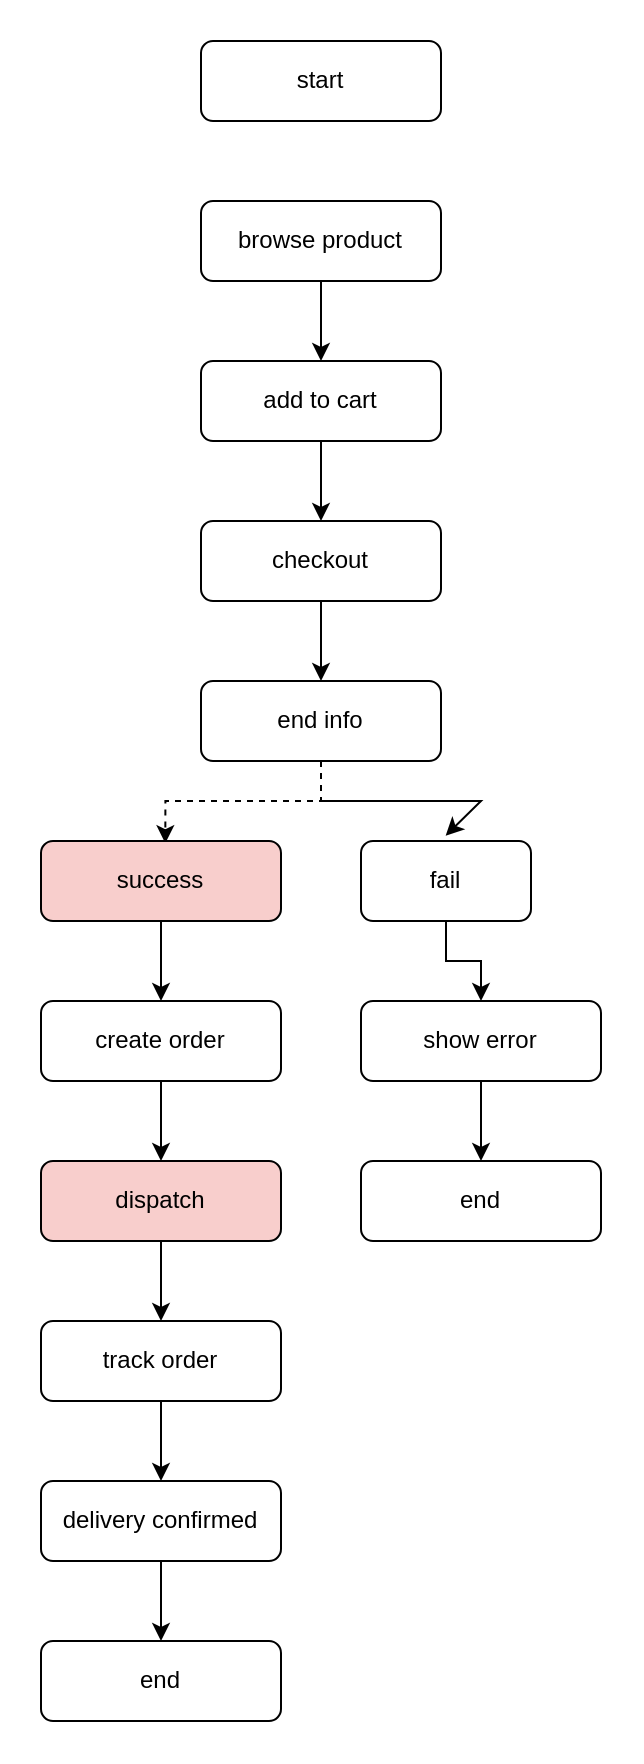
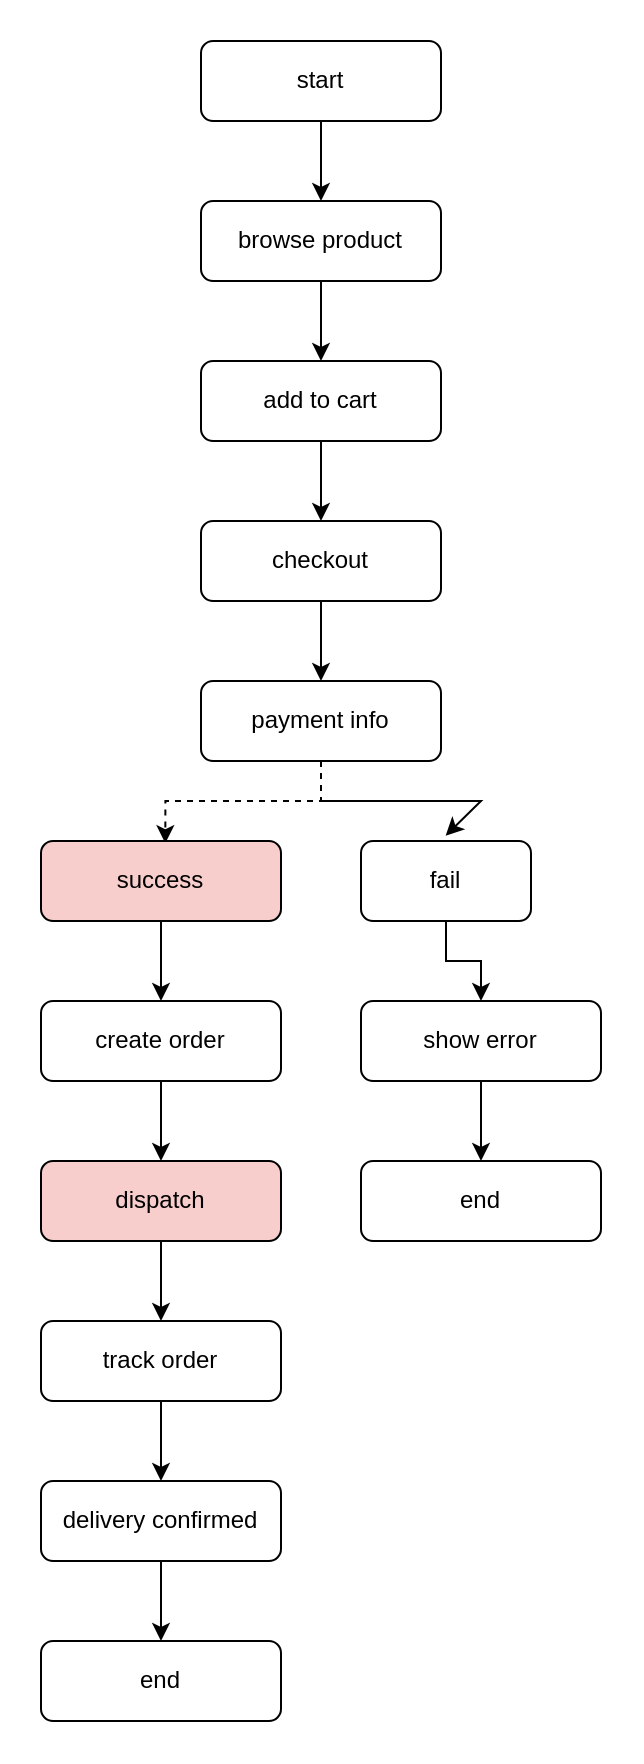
none -> (321, 154)
(321, 721) -> (321, 721)
